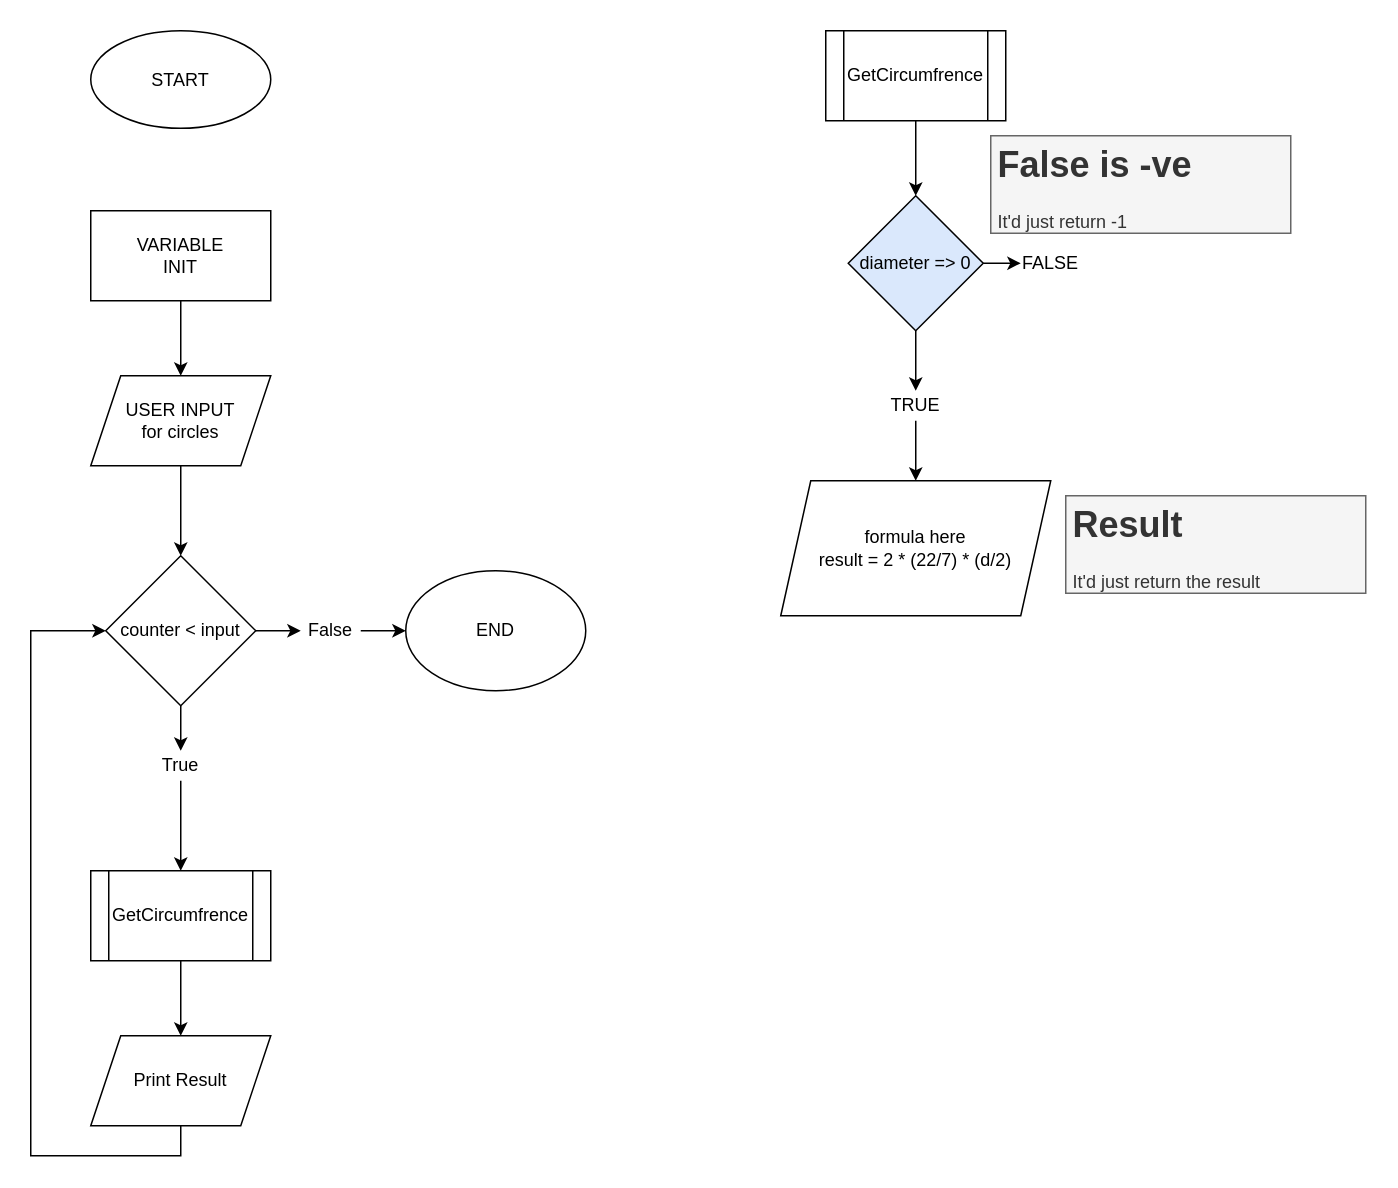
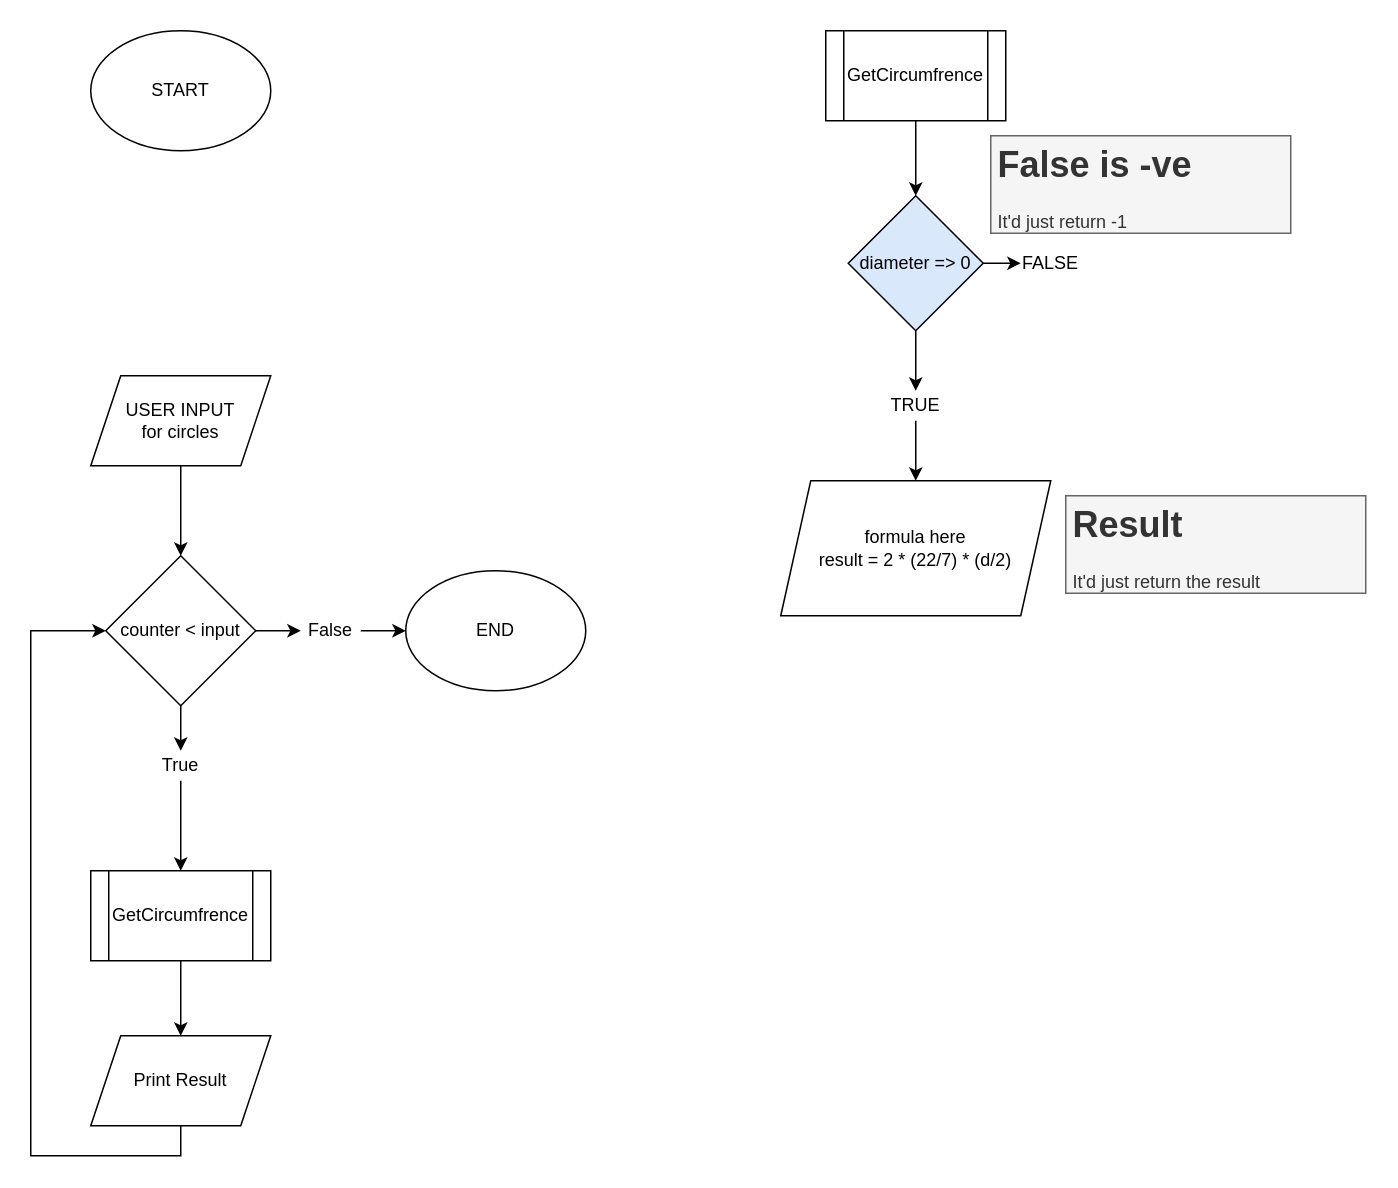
(181, 80) -> (181, 91)
(181, 256) -> none
(181, 333) -> none
